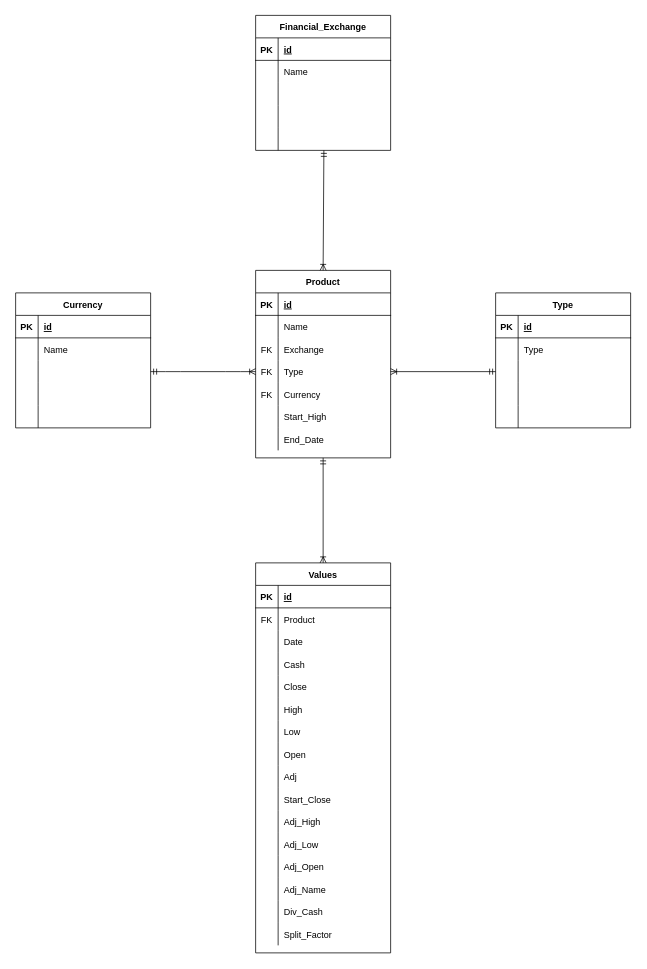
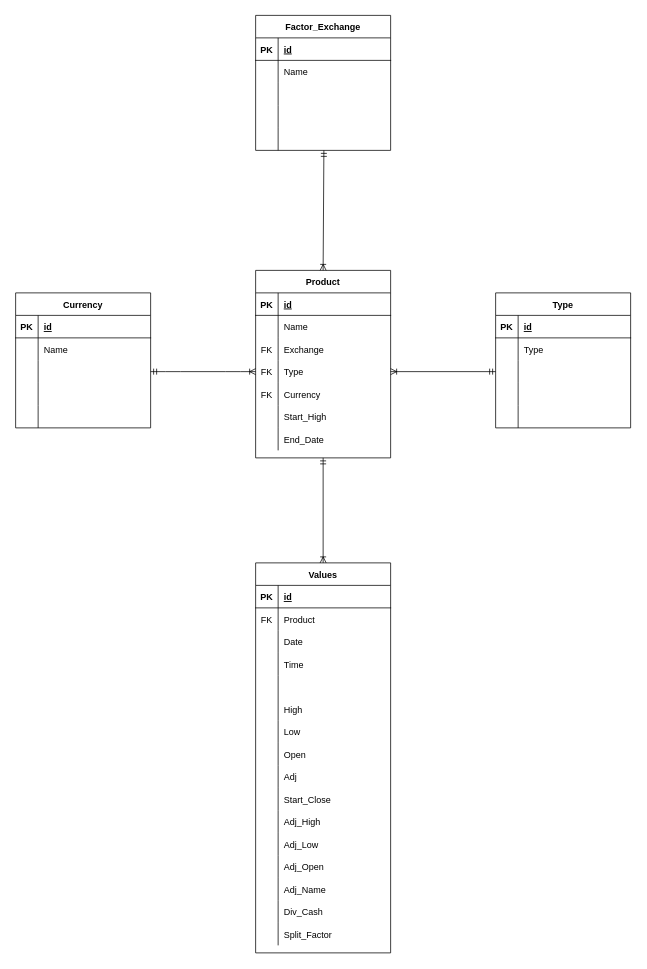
(323, 27) -> (323, 27)
(294, 665) -> (292, 665)
(334, 687) -> none
